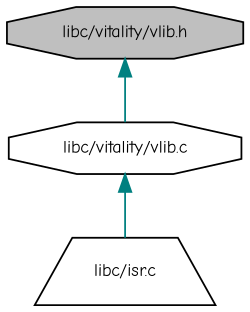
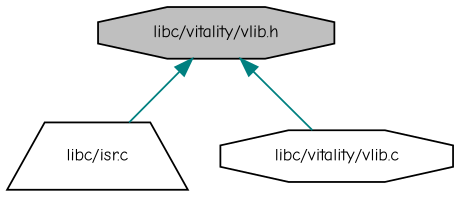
(125, 215) -> (154, 97)
